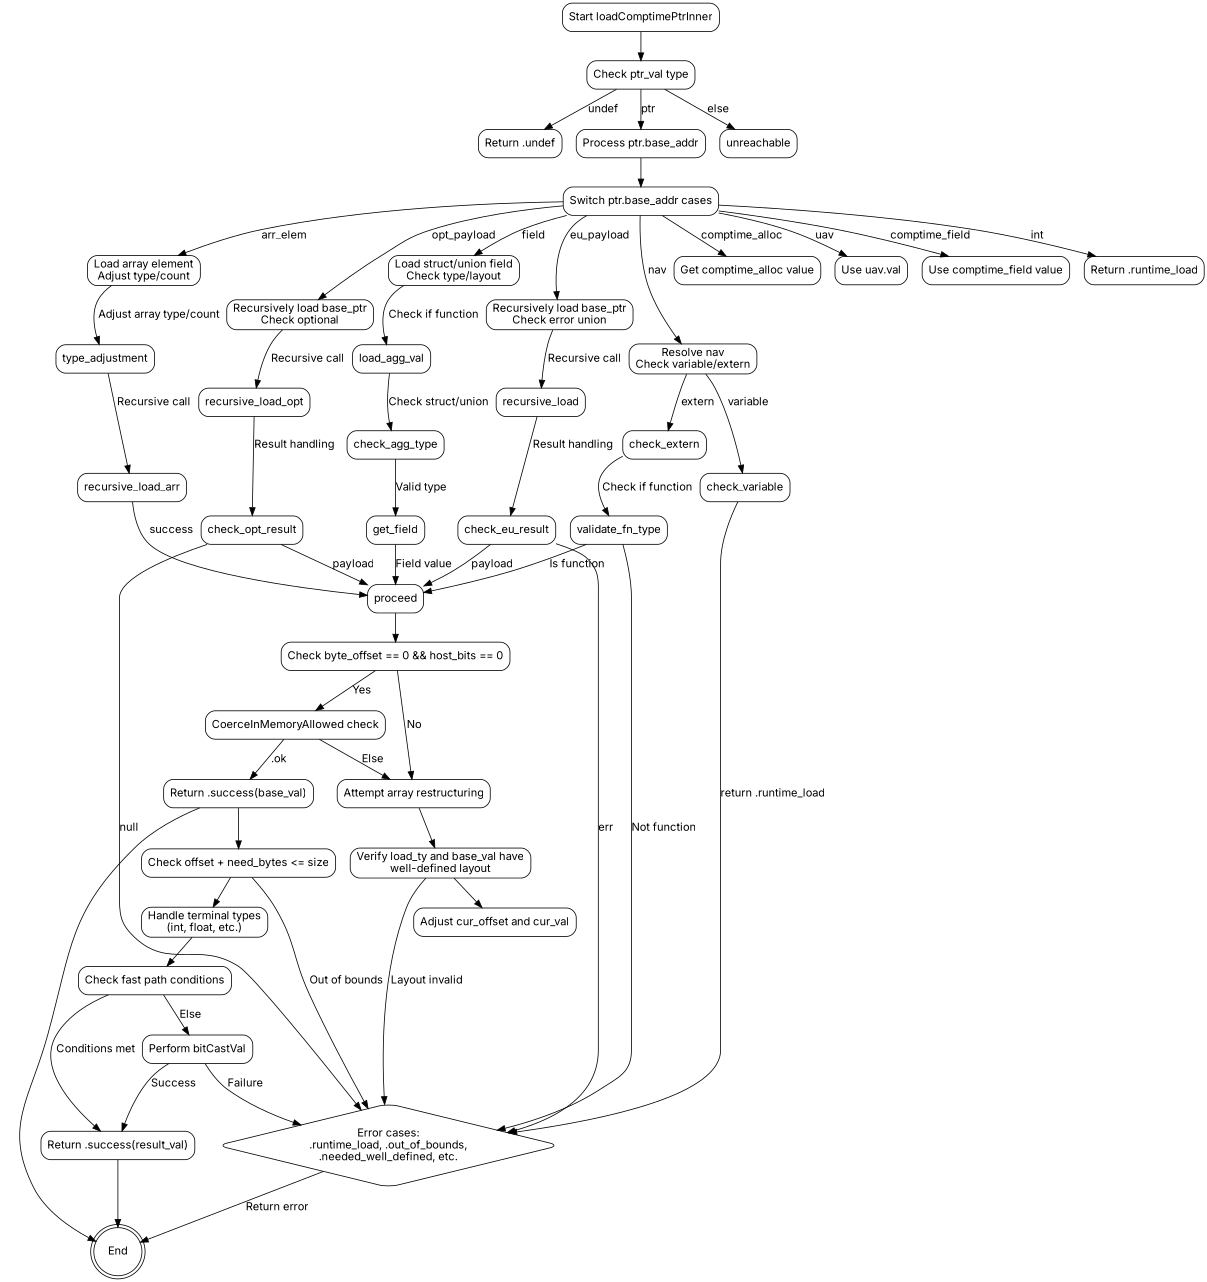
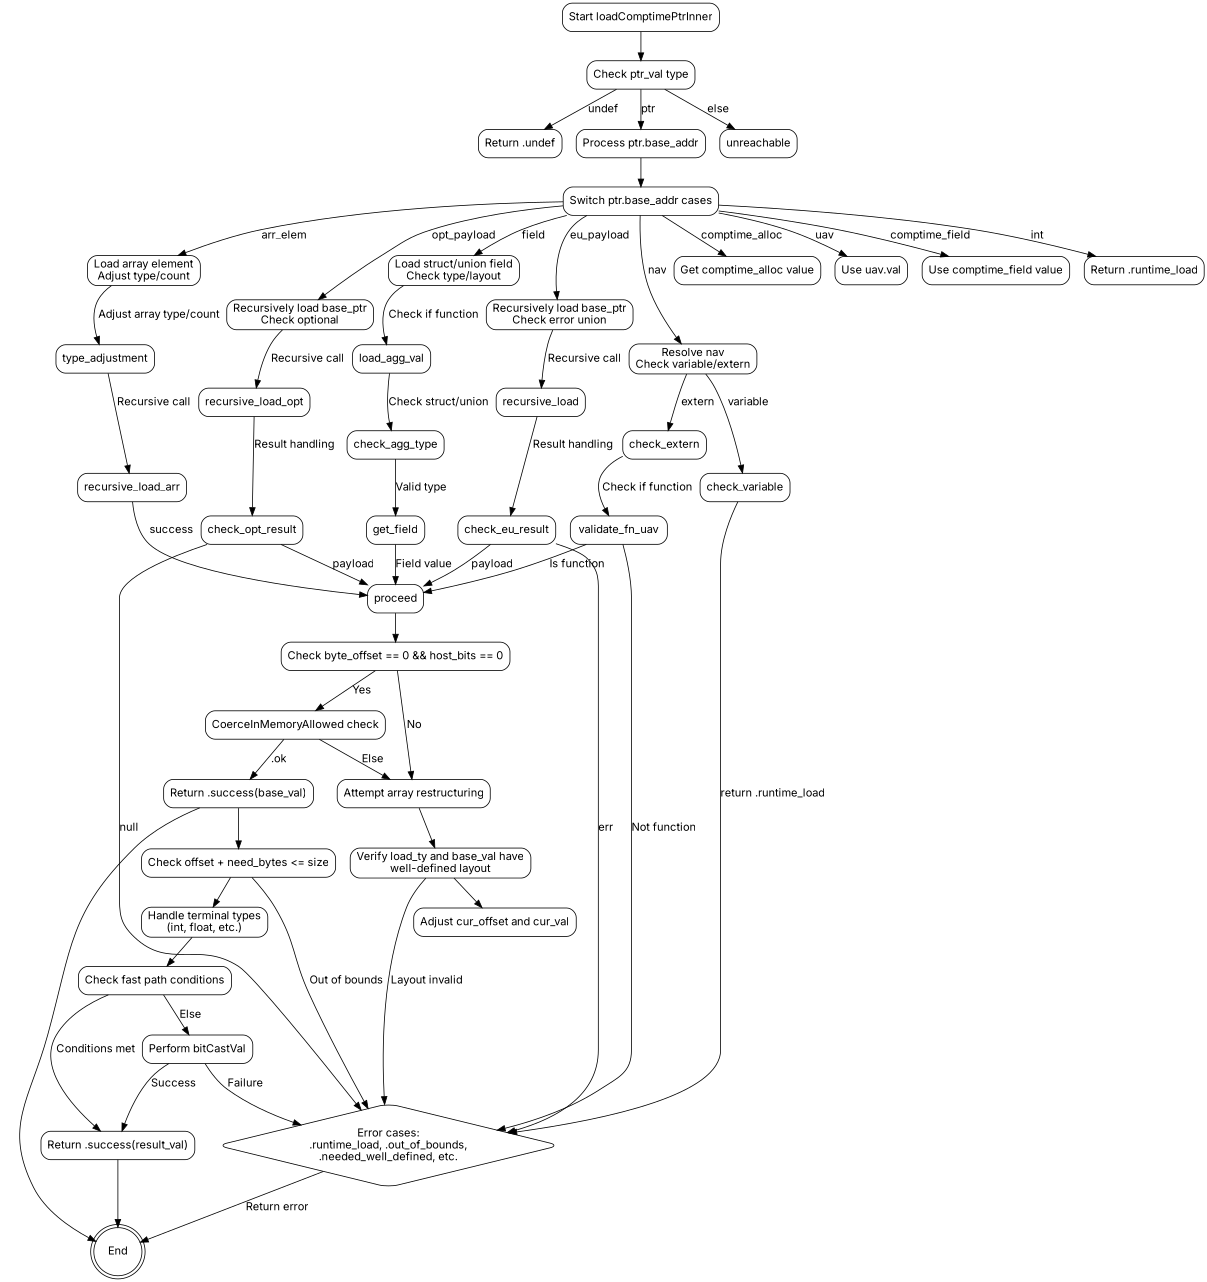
(619, 530) -> (619, 530)
